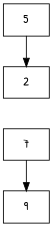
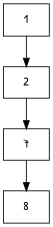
(26, 20) -> (26, 20)
none -> (26, 109)
(26, 207) -> (26, 207)
